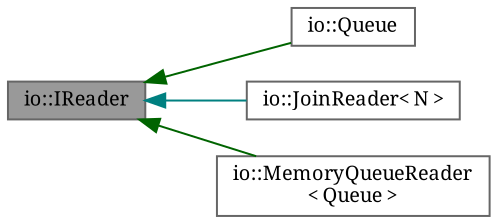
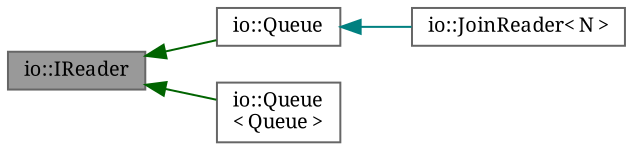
(206, 101) -> (386, 27)
(353, 186) -> (279, 112)
